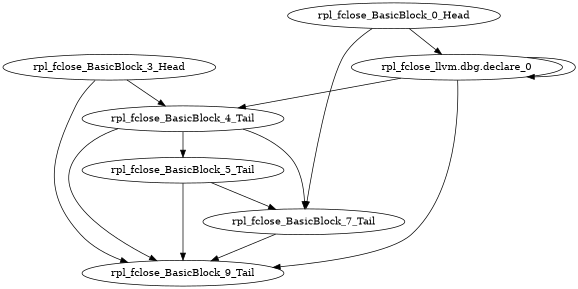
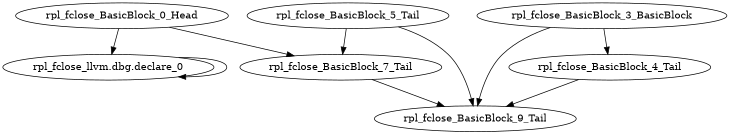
(109, 67) -> (602, 16)
(323, 92) -> none
(183, 141) -> none
(287, 154) -> none
(421, 223) -> none
